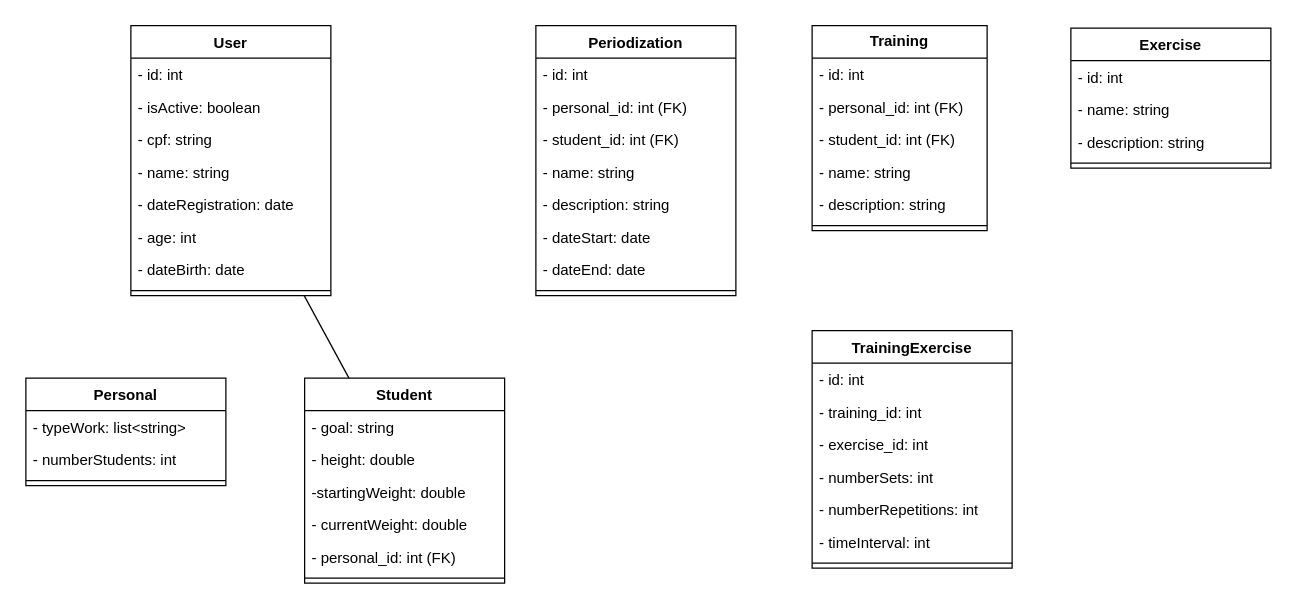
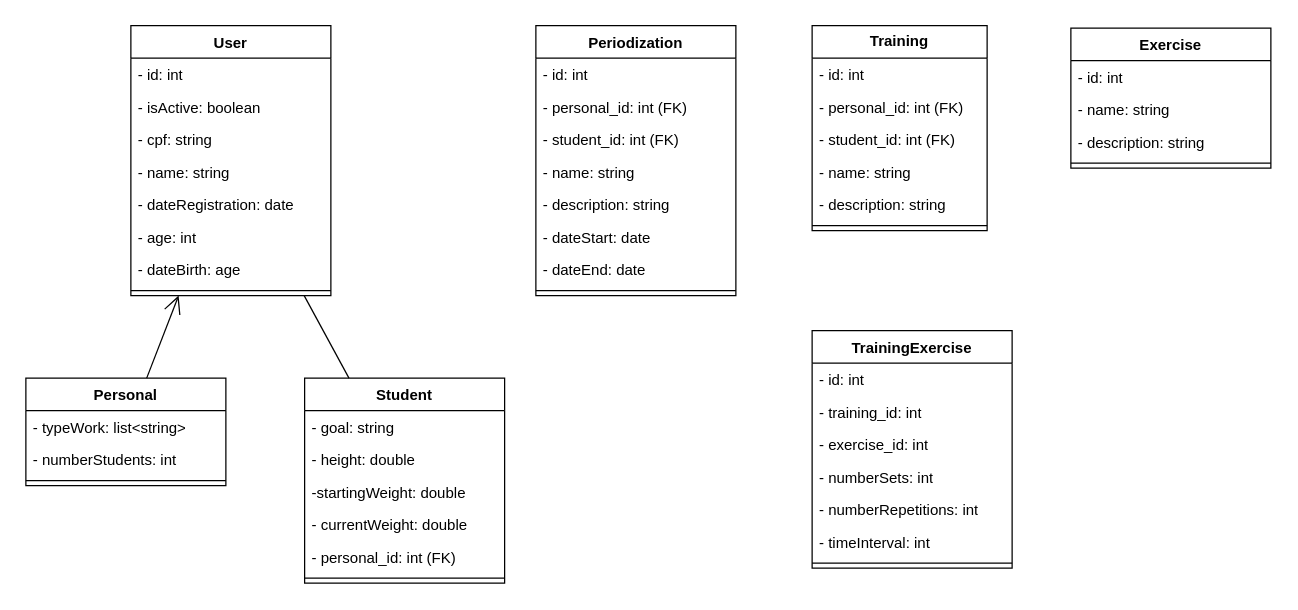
(202, 271) -> (198, 271)
none -> (162, 339)
